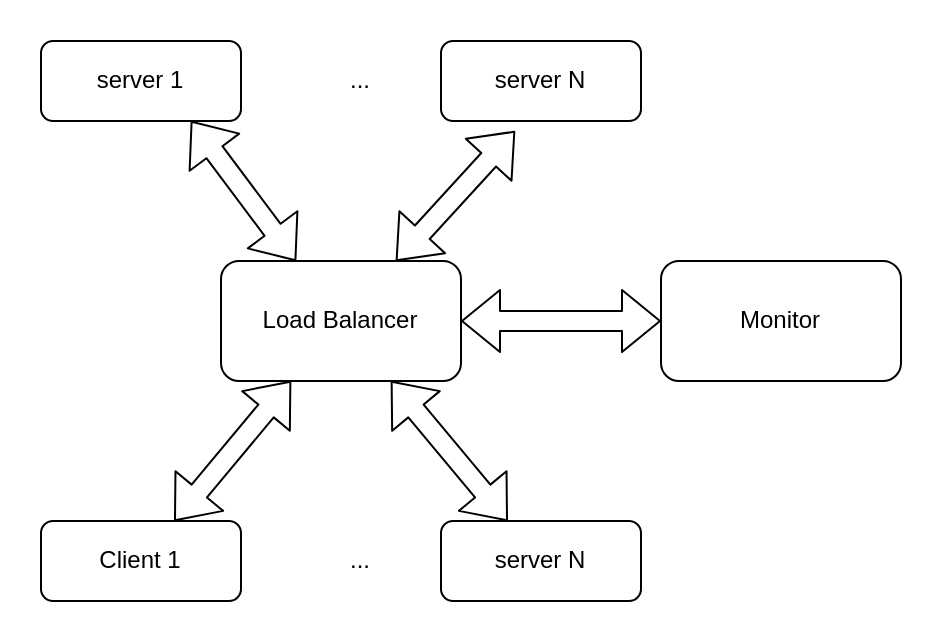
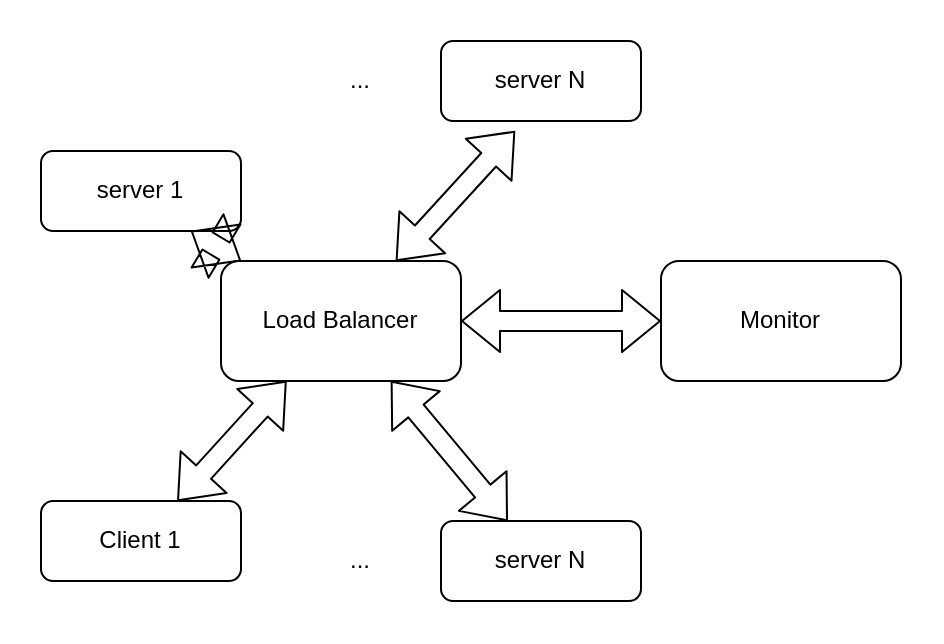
(141, 81) -> (141, 191)
(141, 561) -> (141, 541)
